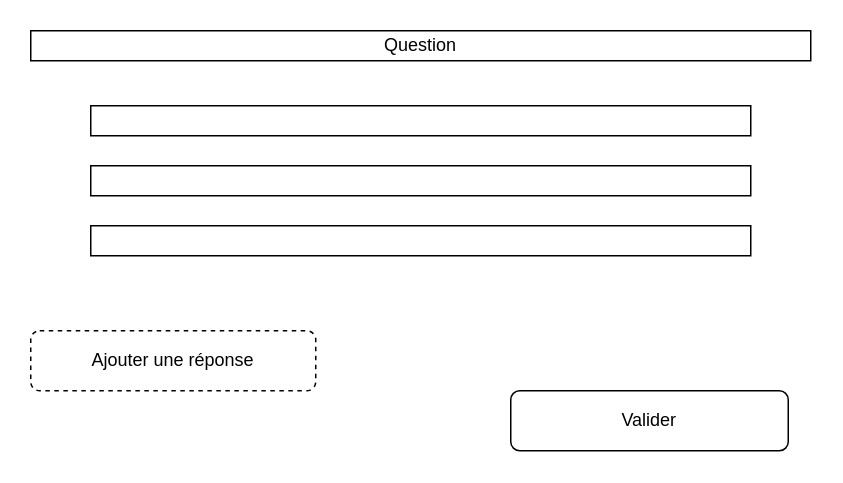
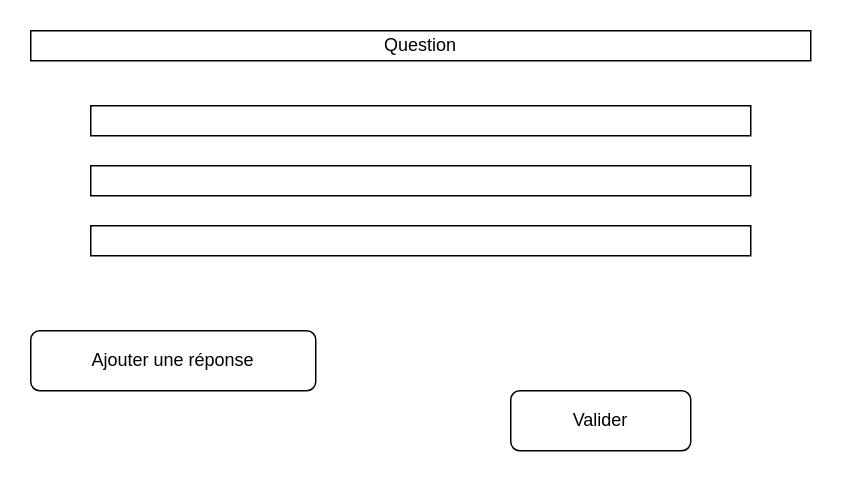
(173, 361) -> (173, 361)
(650, 421) -> (601, 421)
